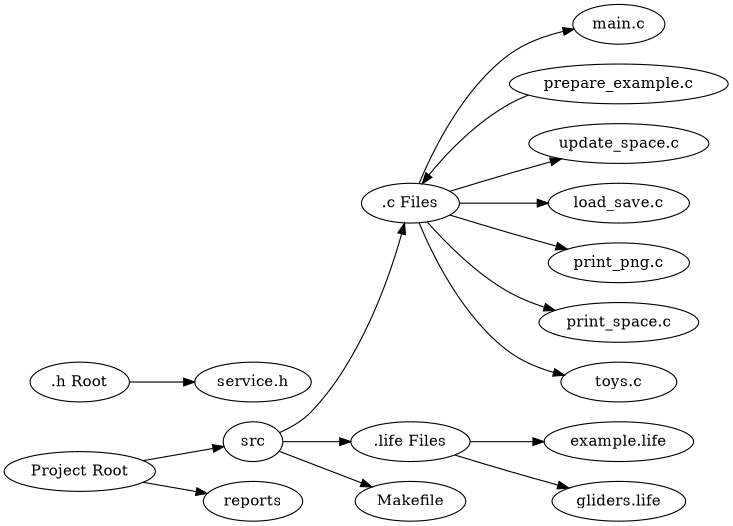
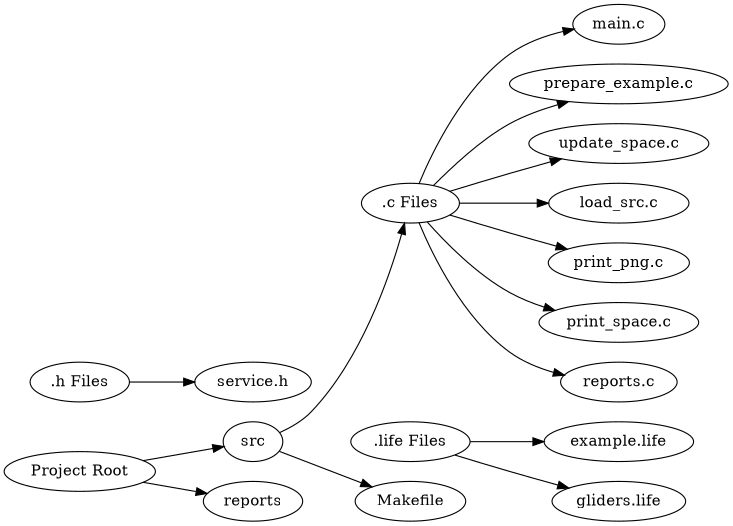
(474, 129) -> (490, 136)
(619, 203) -> (619, 203)
(80, 382) -> (80, 382)
(619, 382) -> (619, 382)
(311, 442) -> none
